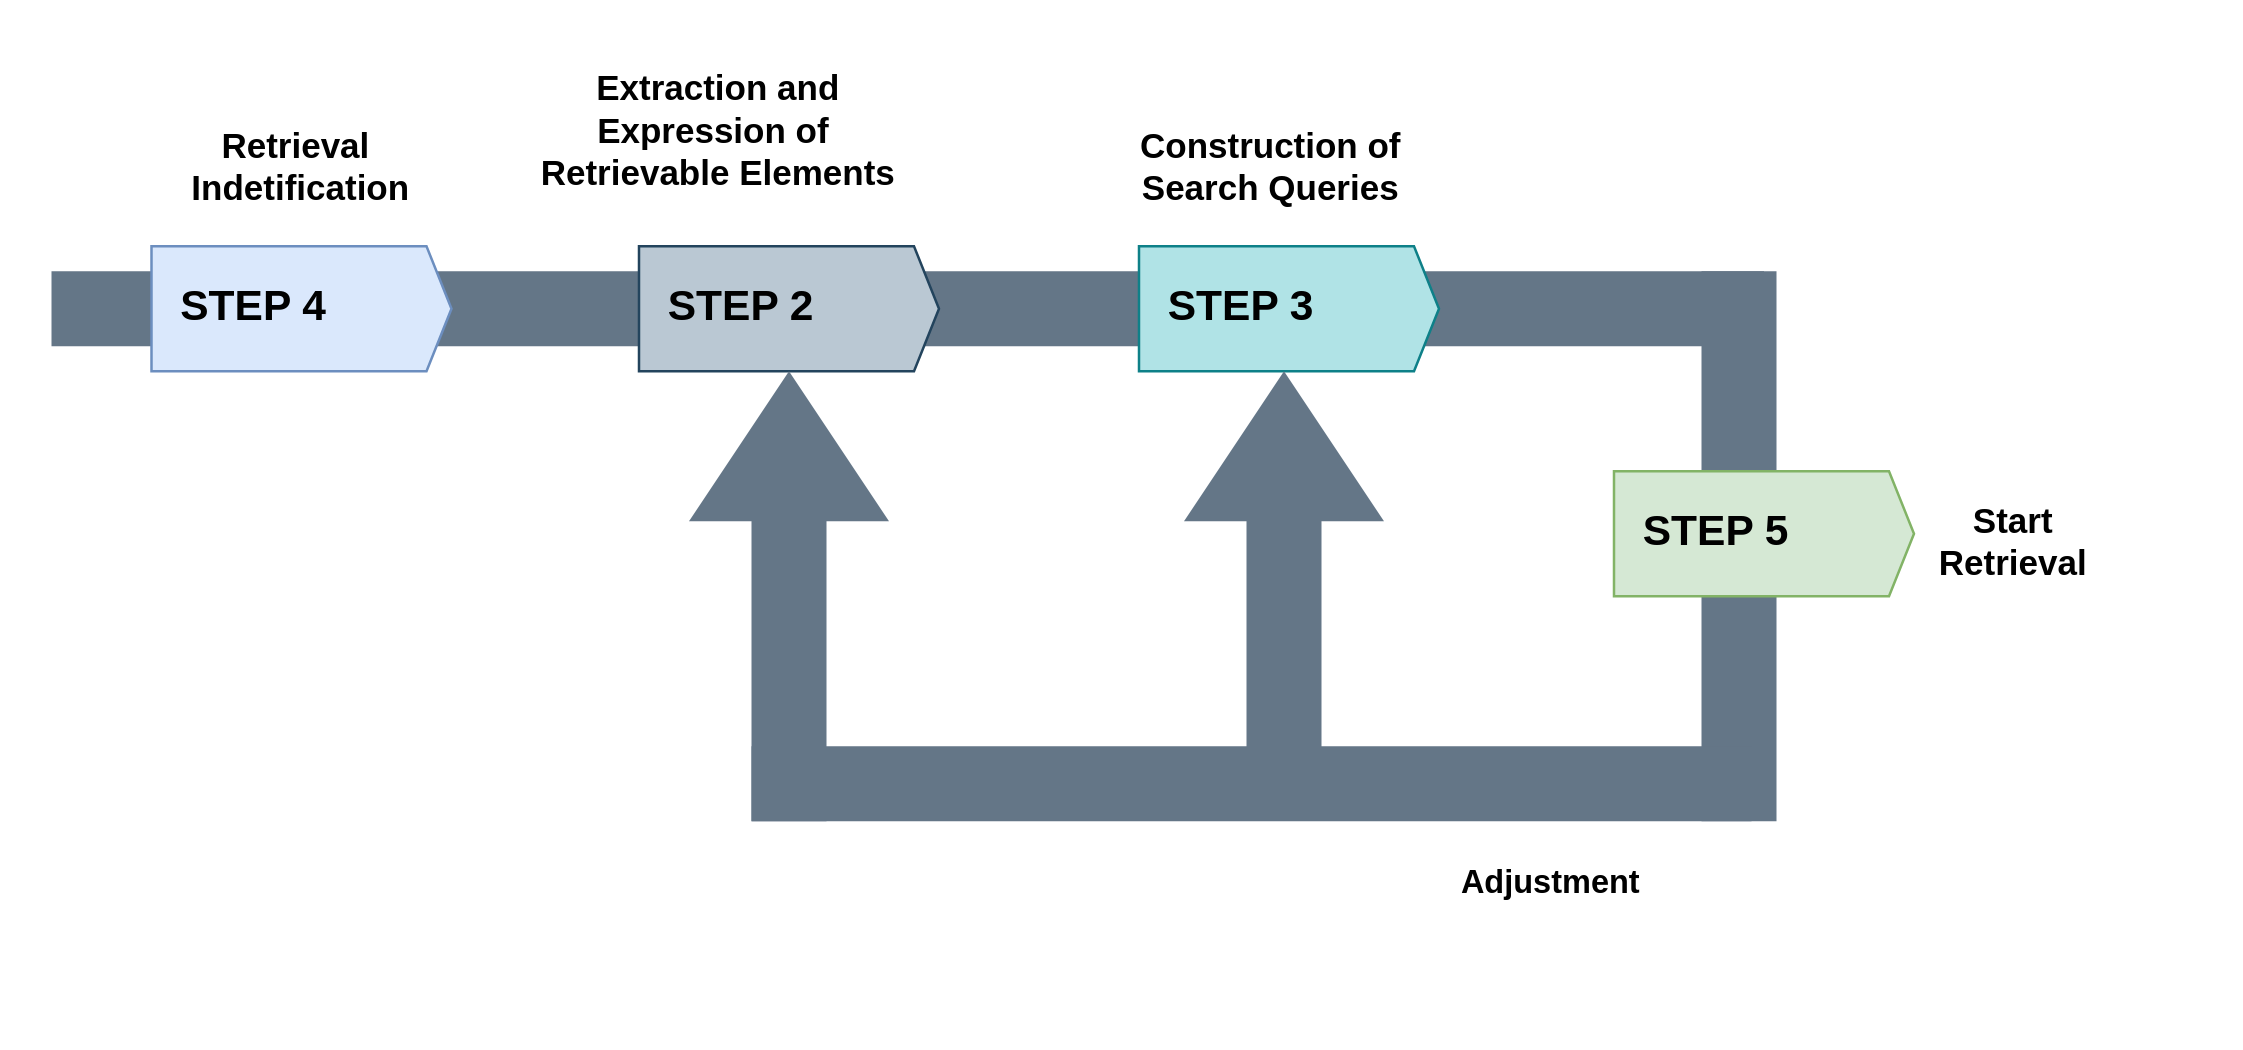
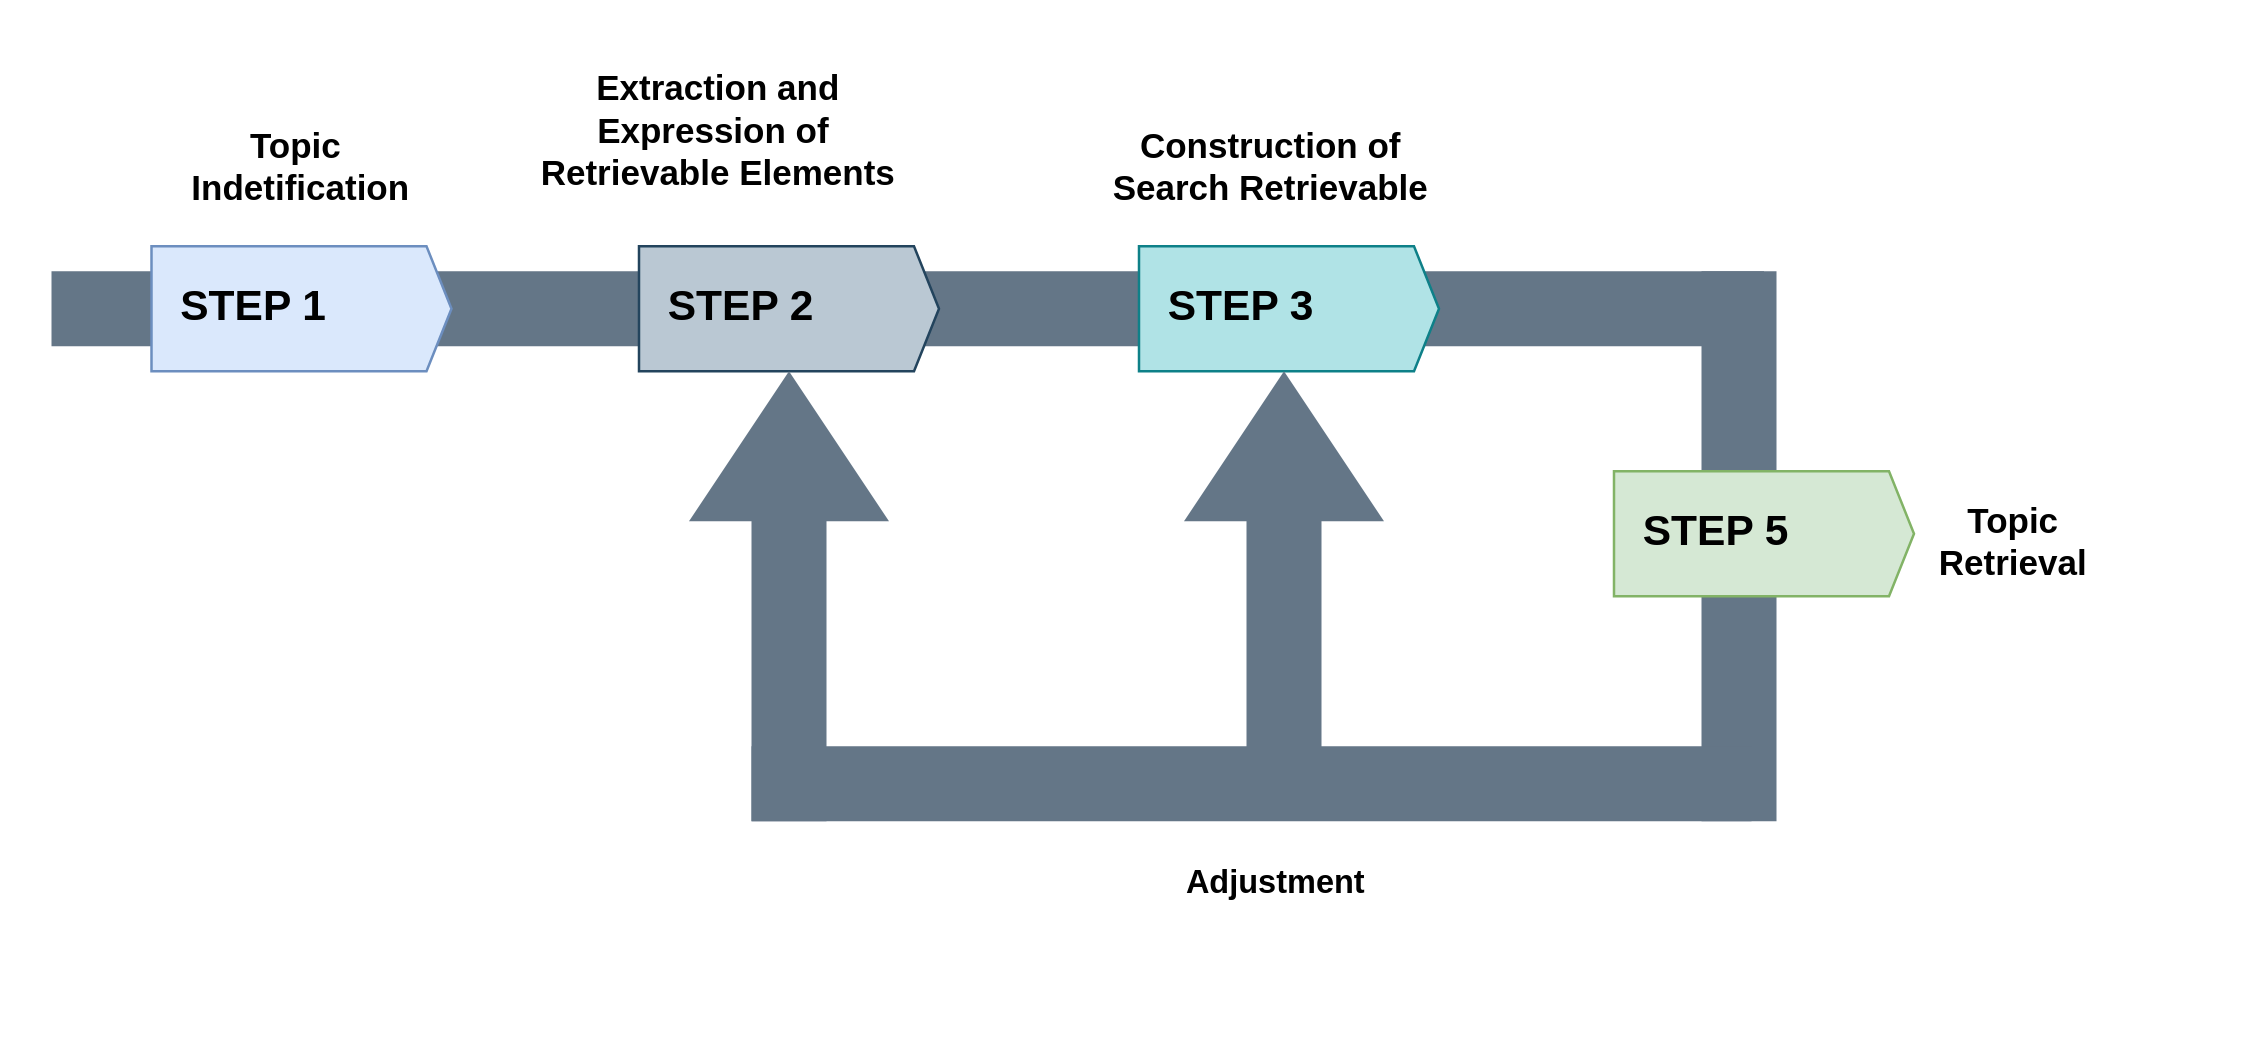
(301, 168) -> (301, 168)
(1271, 168) -> (1271, 168)
(247, 309) -> (247, 309)
(2014, 543) -> (2014, 543)
(1551, 921) -> (1276, 921)
